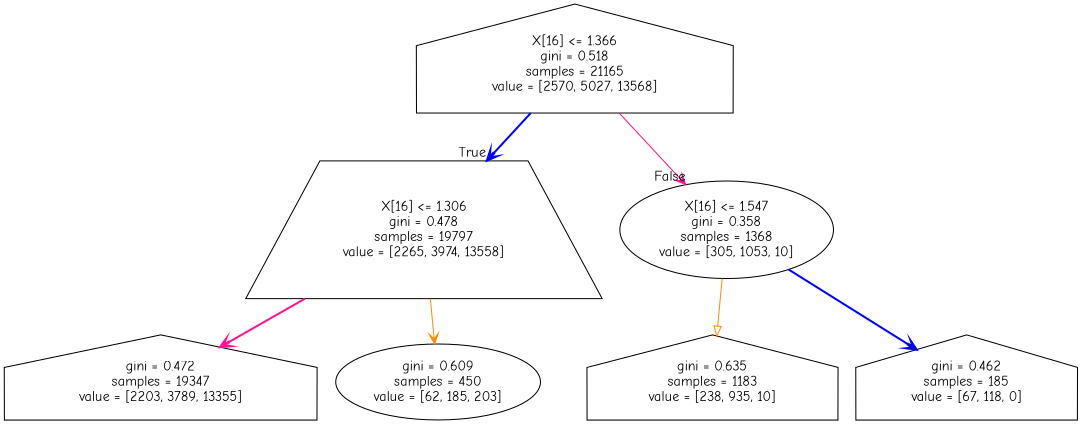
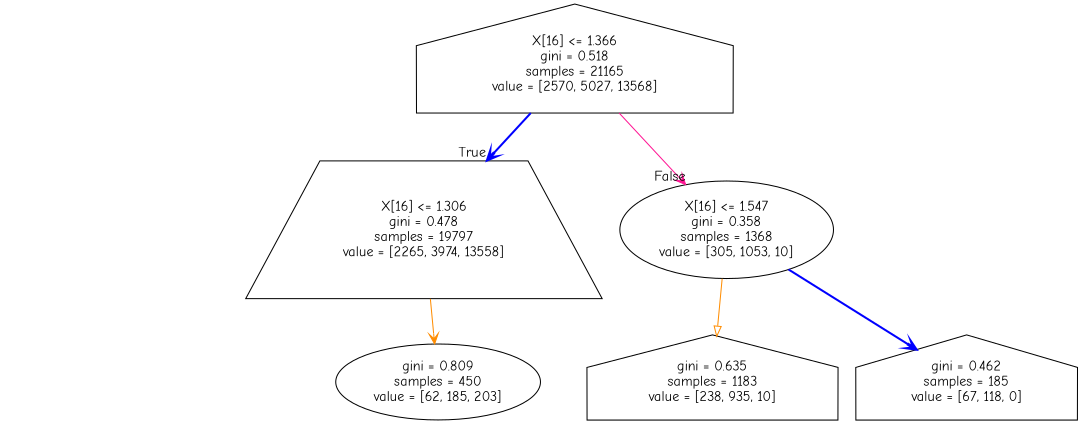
(161, 382) -> none
(438, 382) -> (438, 382)
